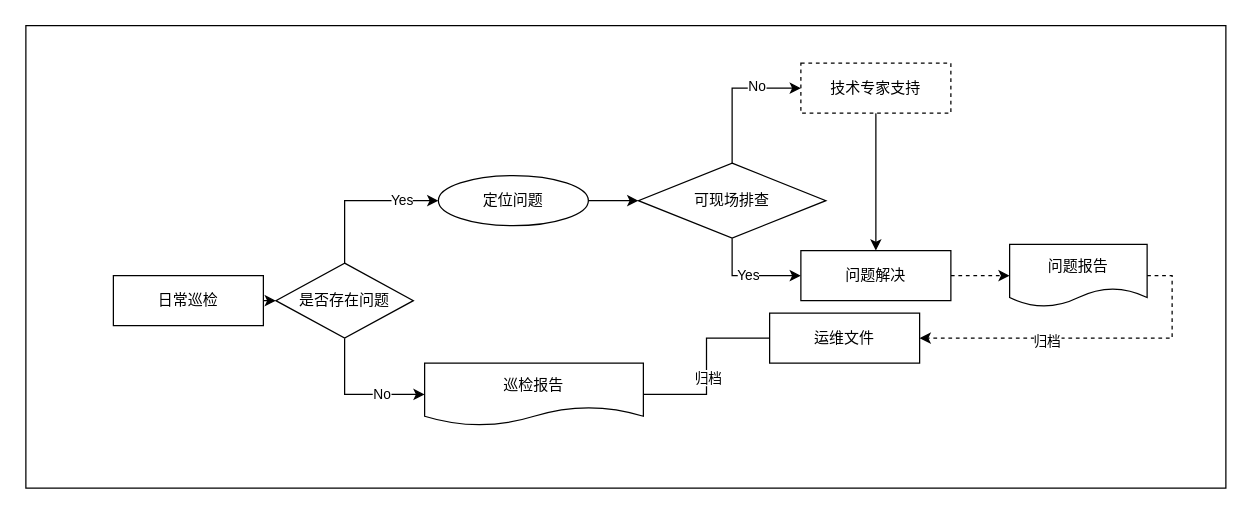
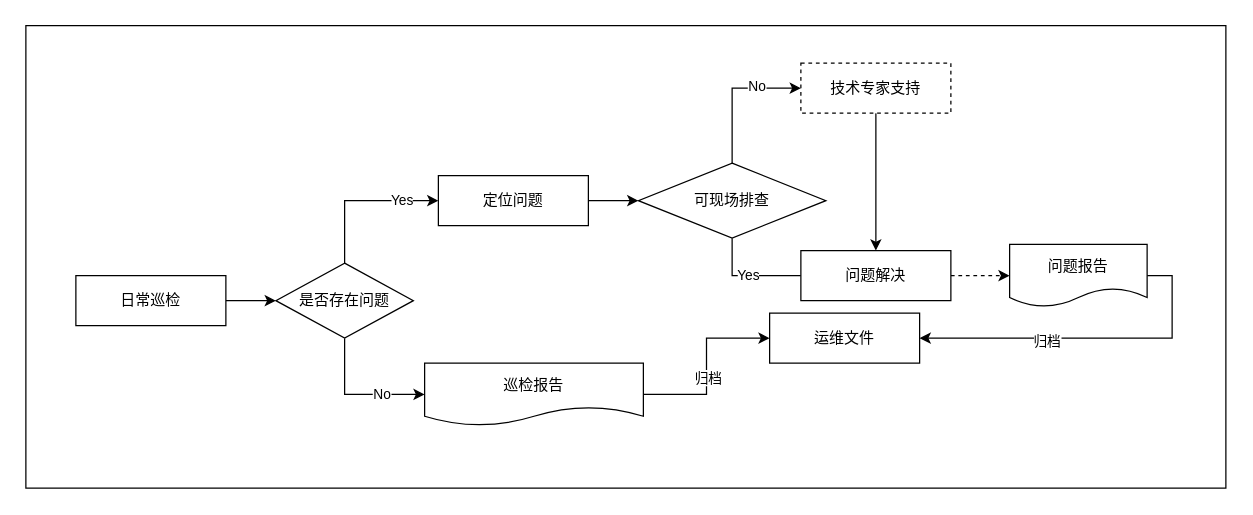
(513, 201) -> (513, 201)
(791, 276) -> (795, 276)
(188, 301) -> (151, 301)
(763, 338) -> (759, 338)
(1160, 338) -> (1160, 338)
